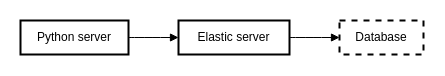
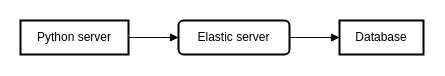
(234, 38) -> (234, 38)
(382, 38) -> (382, 38)
